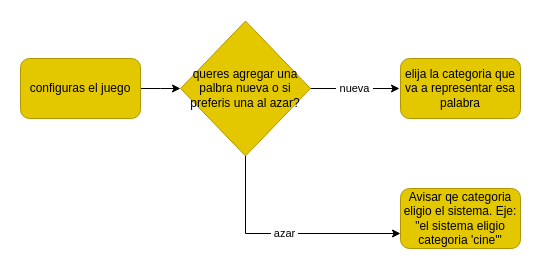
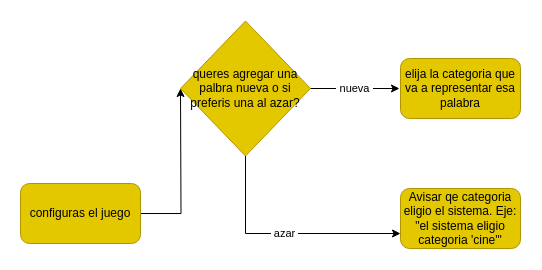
(81, 89) -> (81, 214)
